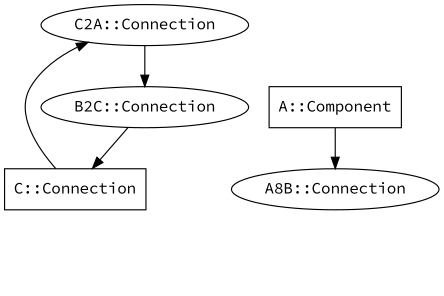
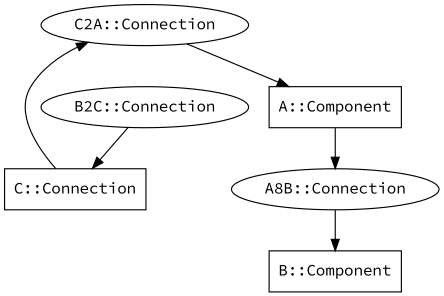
(145, 61) -> (232, 63)
none -> (335, 271)
